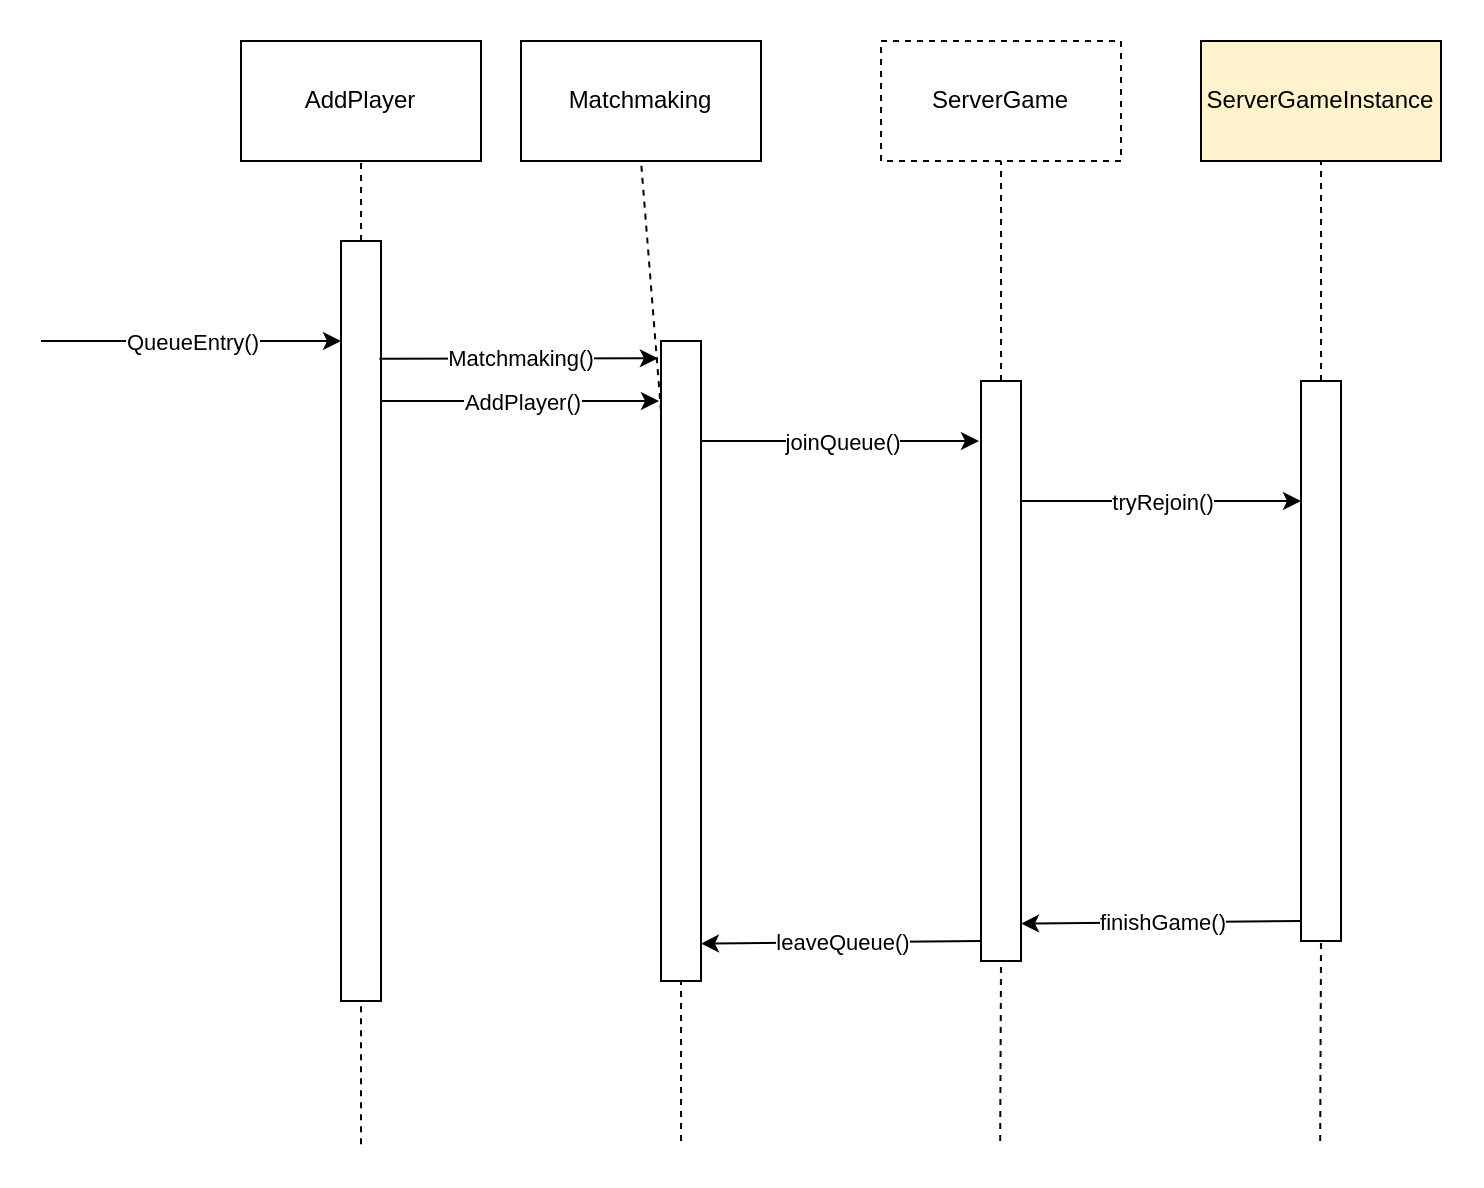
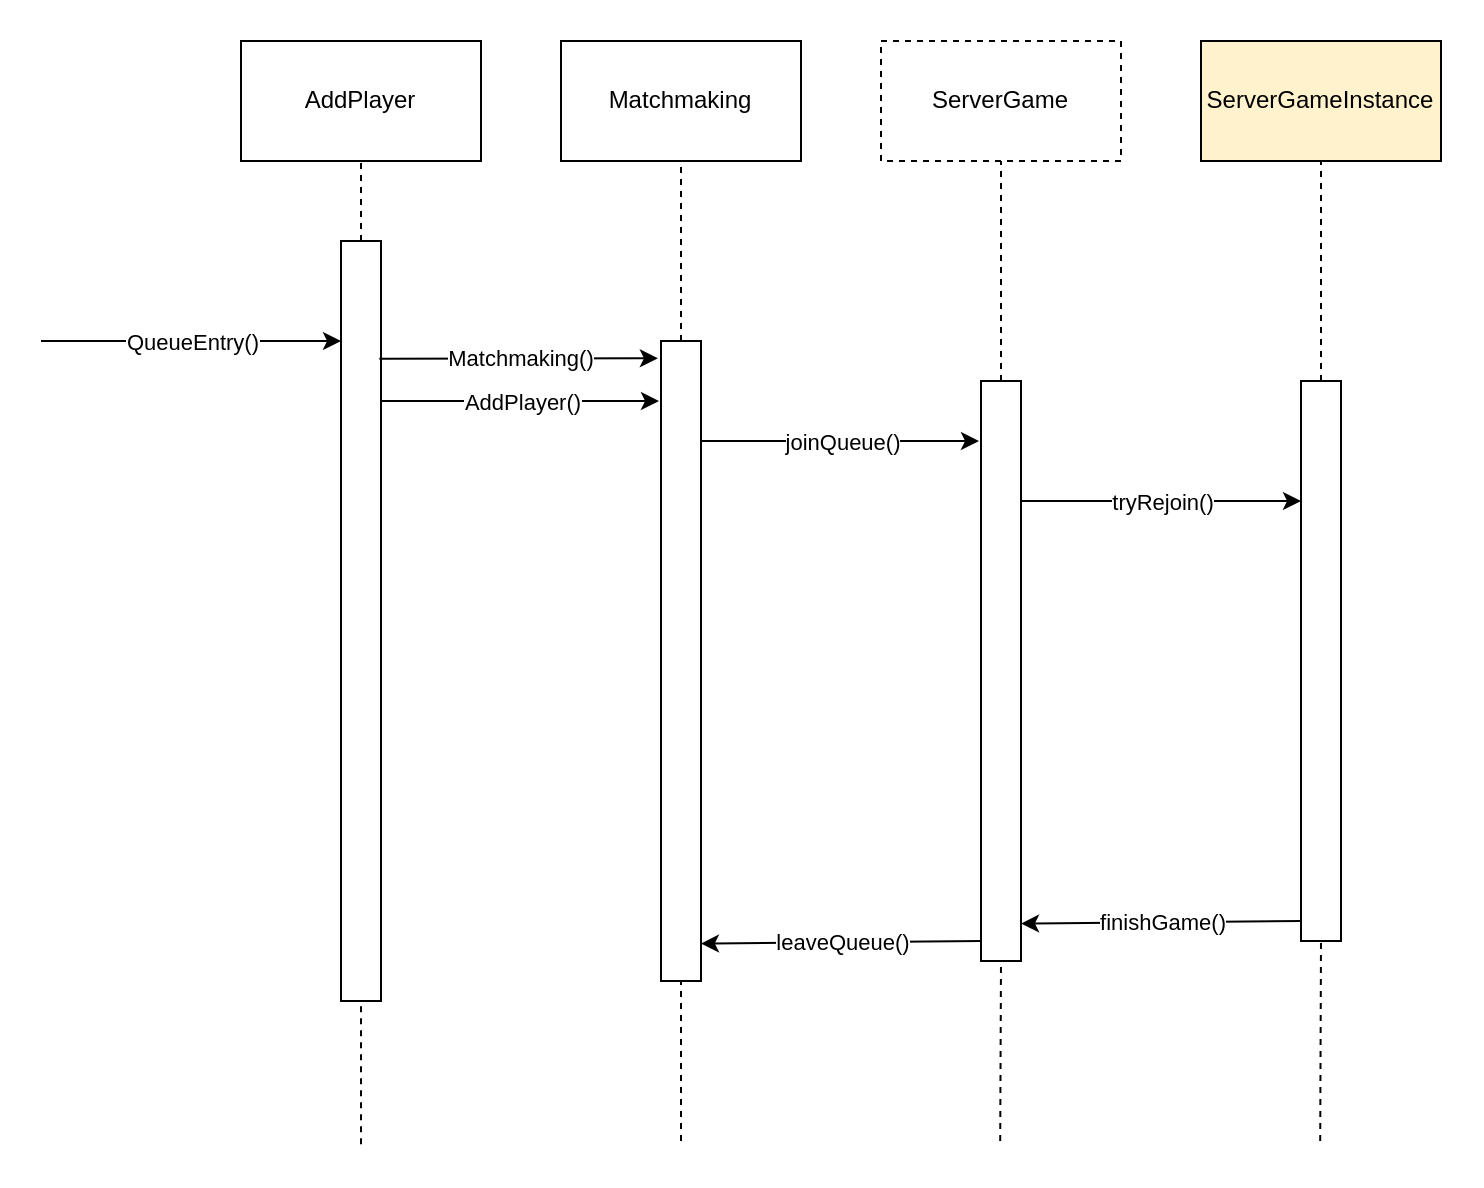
(641, 101) -> (681, 101)
